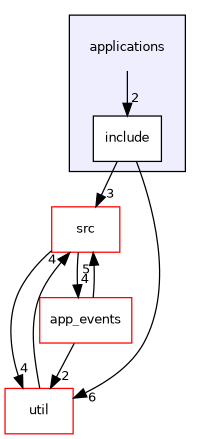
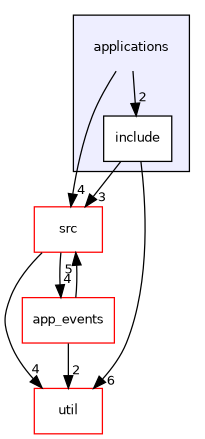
(34, 322) -> (87, 130)
